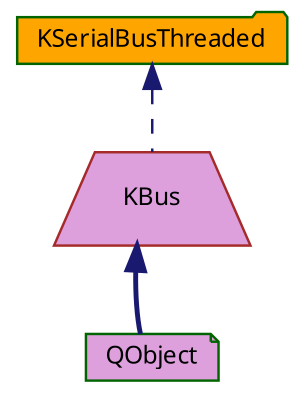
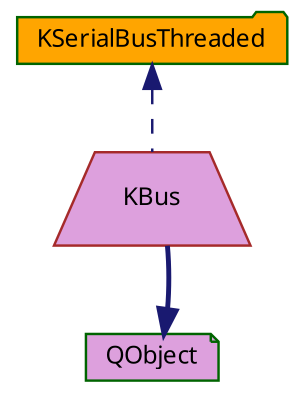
(136, 303) -> (169, 278)
